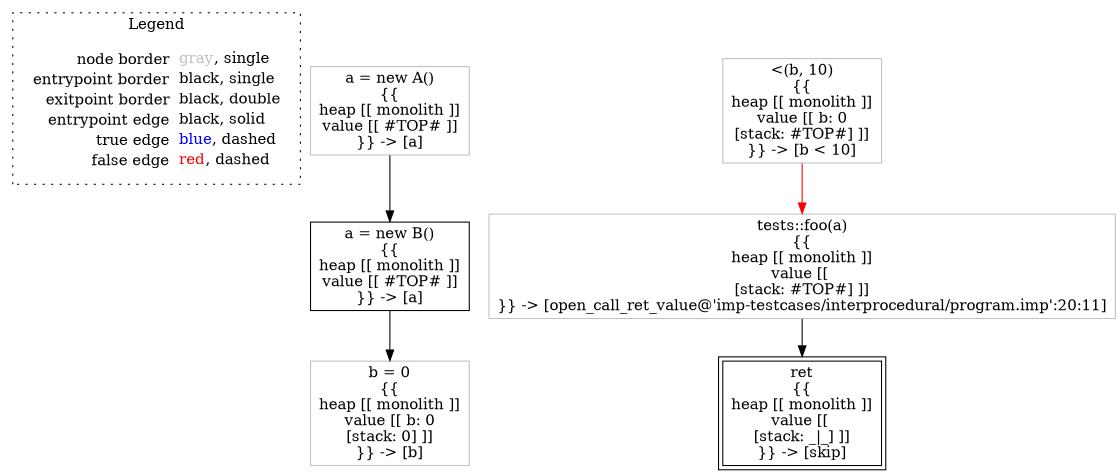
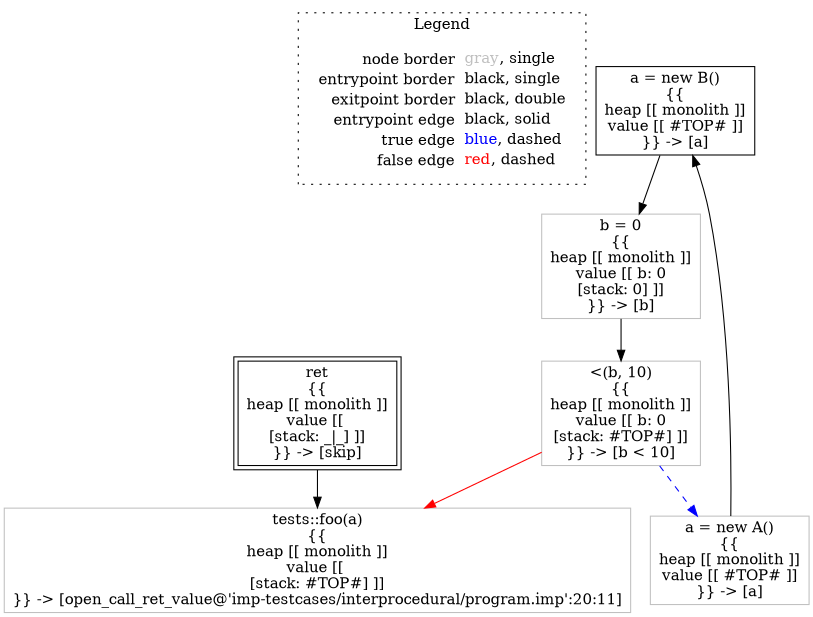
(802, 332) -> (317, 484)
none -> (621, 335)
none -> (675, 487)
